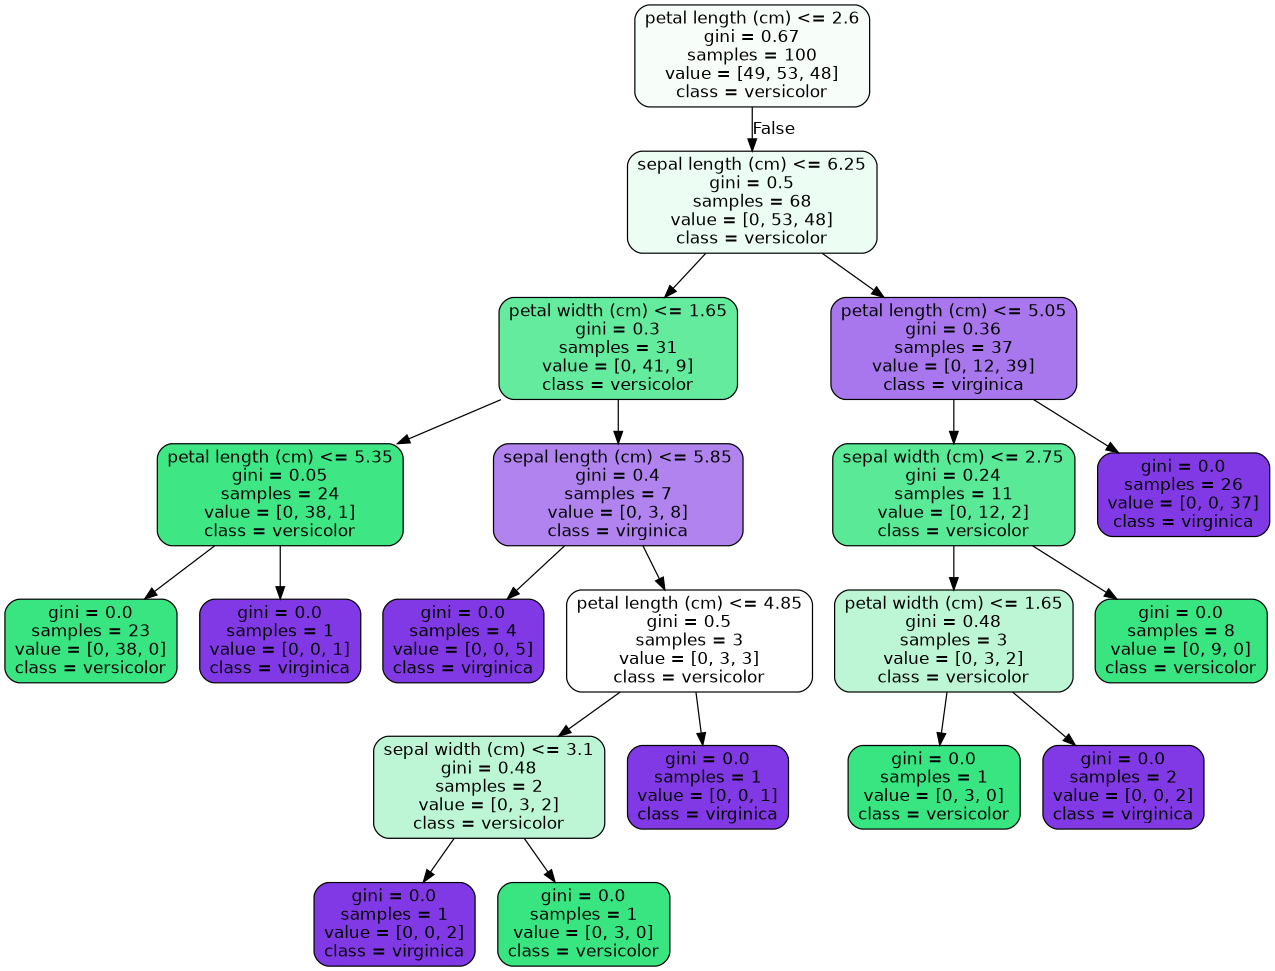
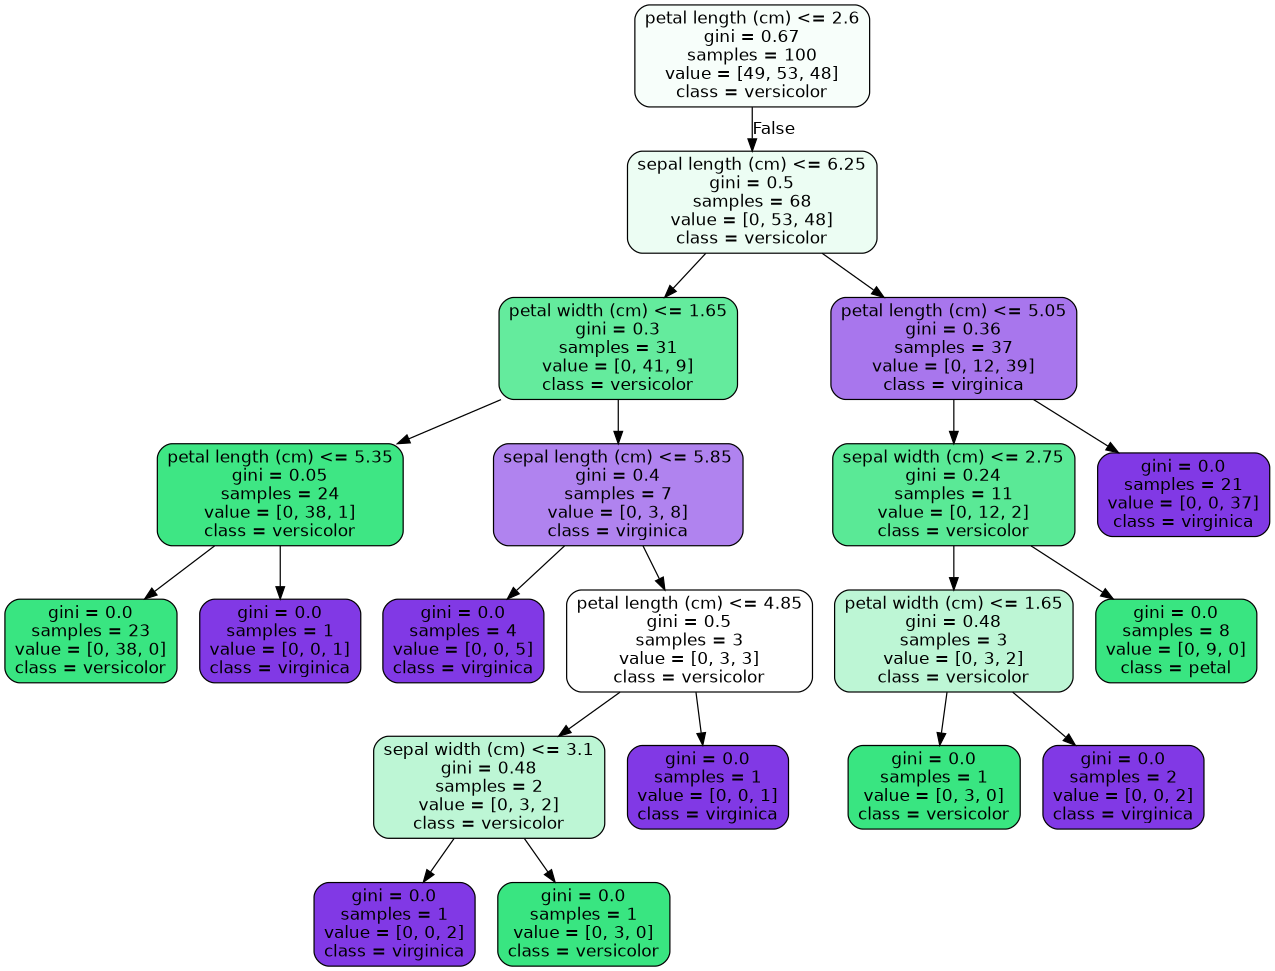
(1184, 495) -> (1184, 495)
(1181, 641) -> (1176, 641)
